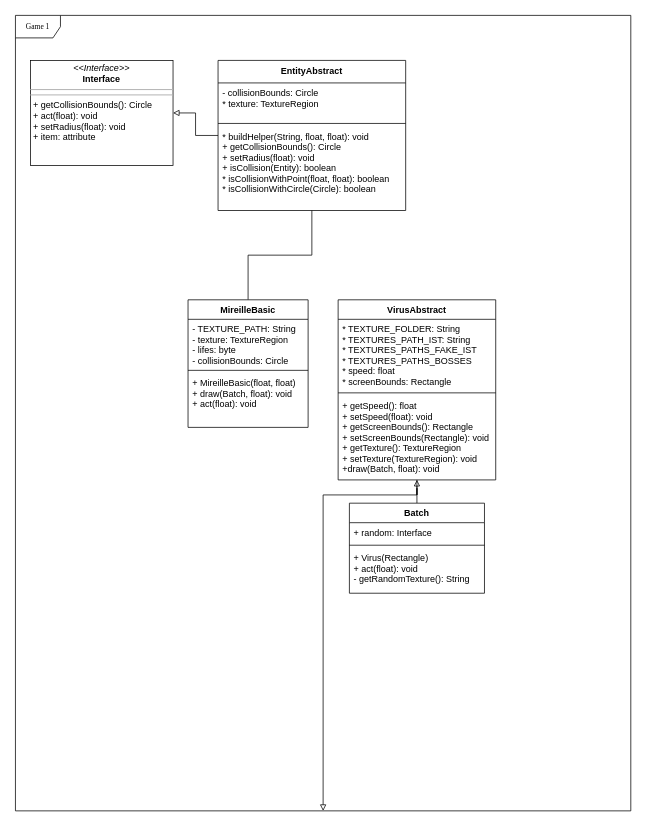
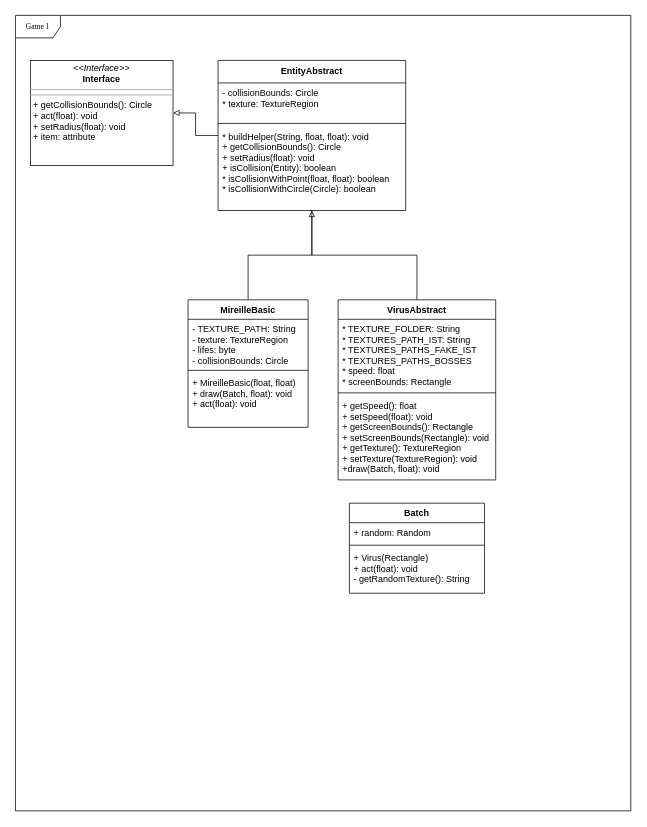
(323, 495) -> (387, 255)
(417, 496) -> none
(398, 533) -> (390, 533)
